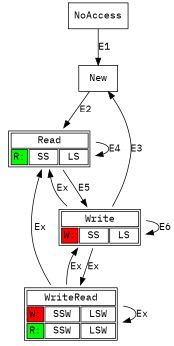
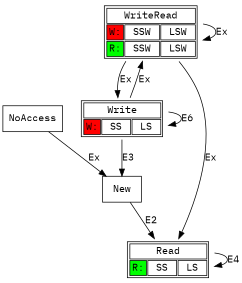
(104, 47) -> (94, 158)
(73, 185) -> none
(56, 193) -> none
